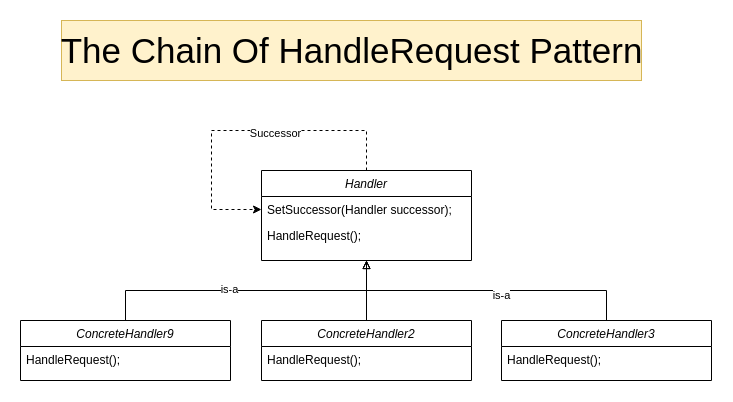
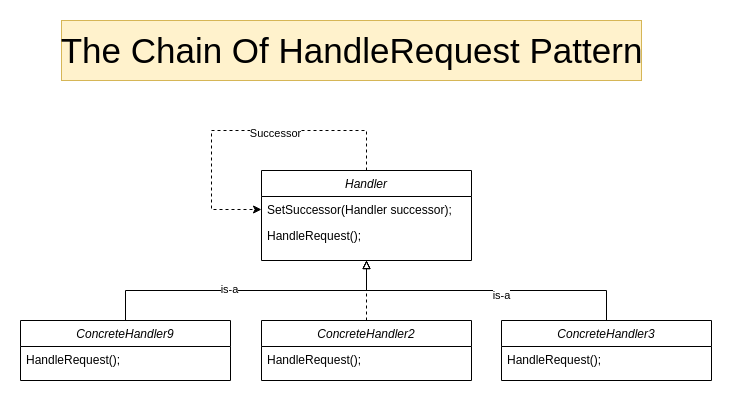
(367, 265) -> (369, 291)
(367, 306) -> (367, 306)
